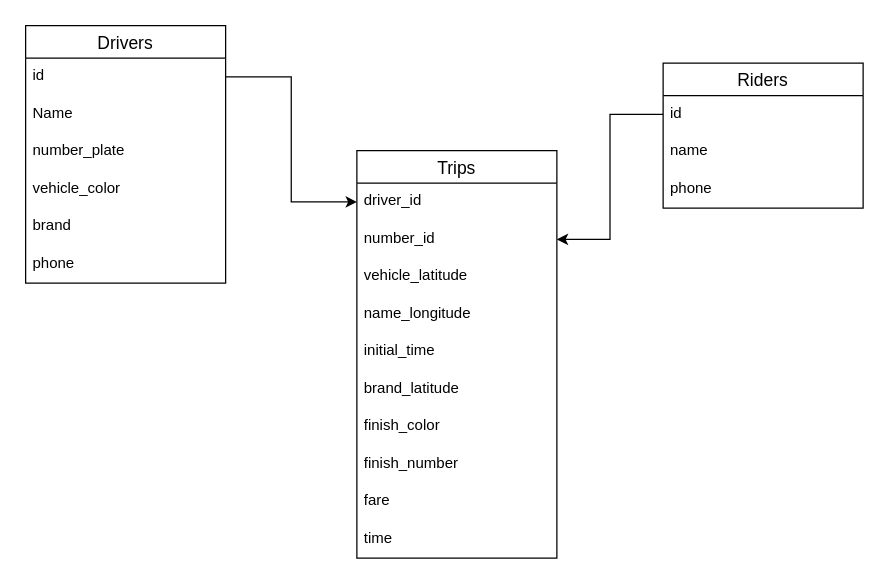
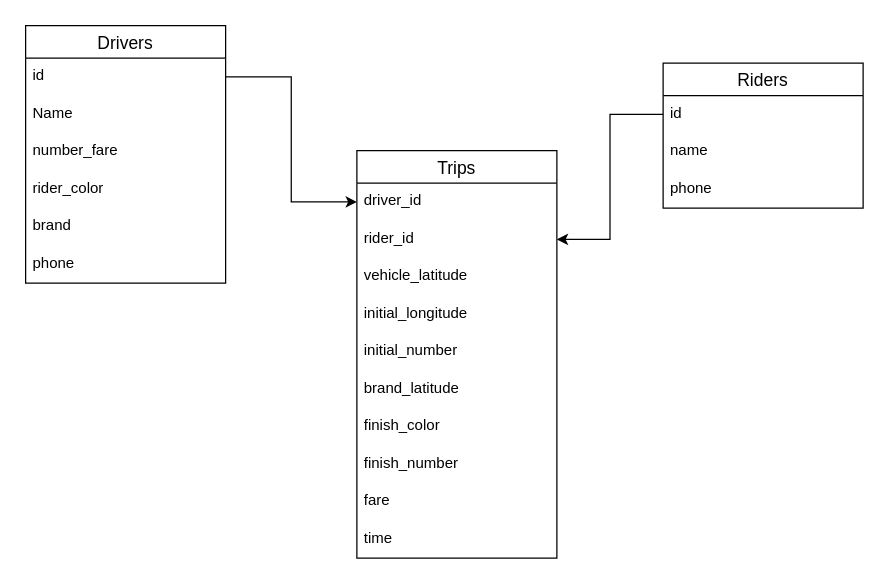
(81, 150) -> (79, 150)
(81, 188) -> (75, 188)
(400, 238) -> (393, 238)
(419, 313) -> (423, 313)
(404, 350) -> (415, 350)
